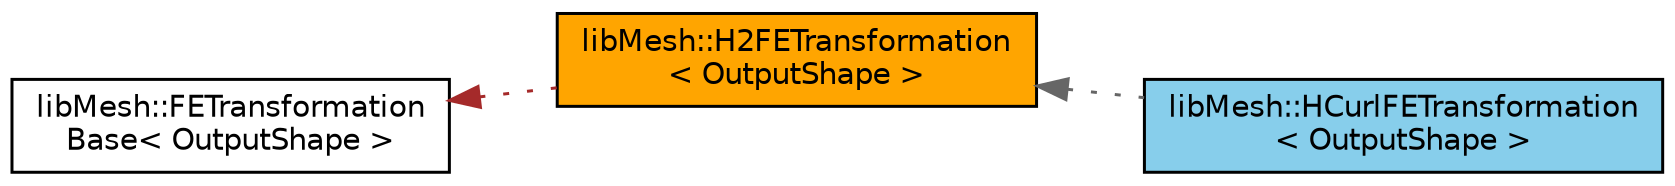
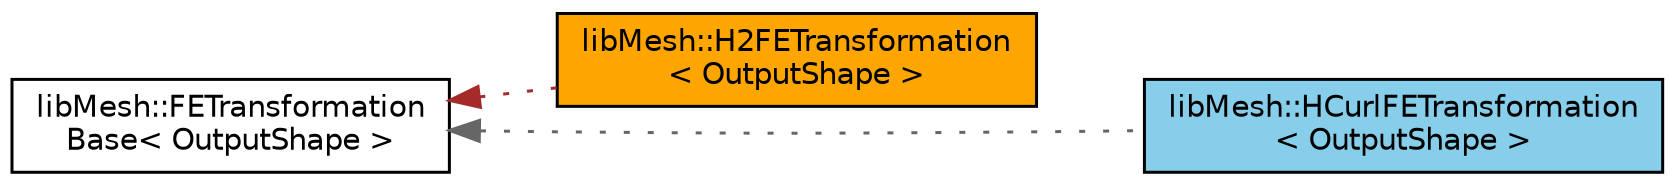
(1106, 93) -> (812, 133)
